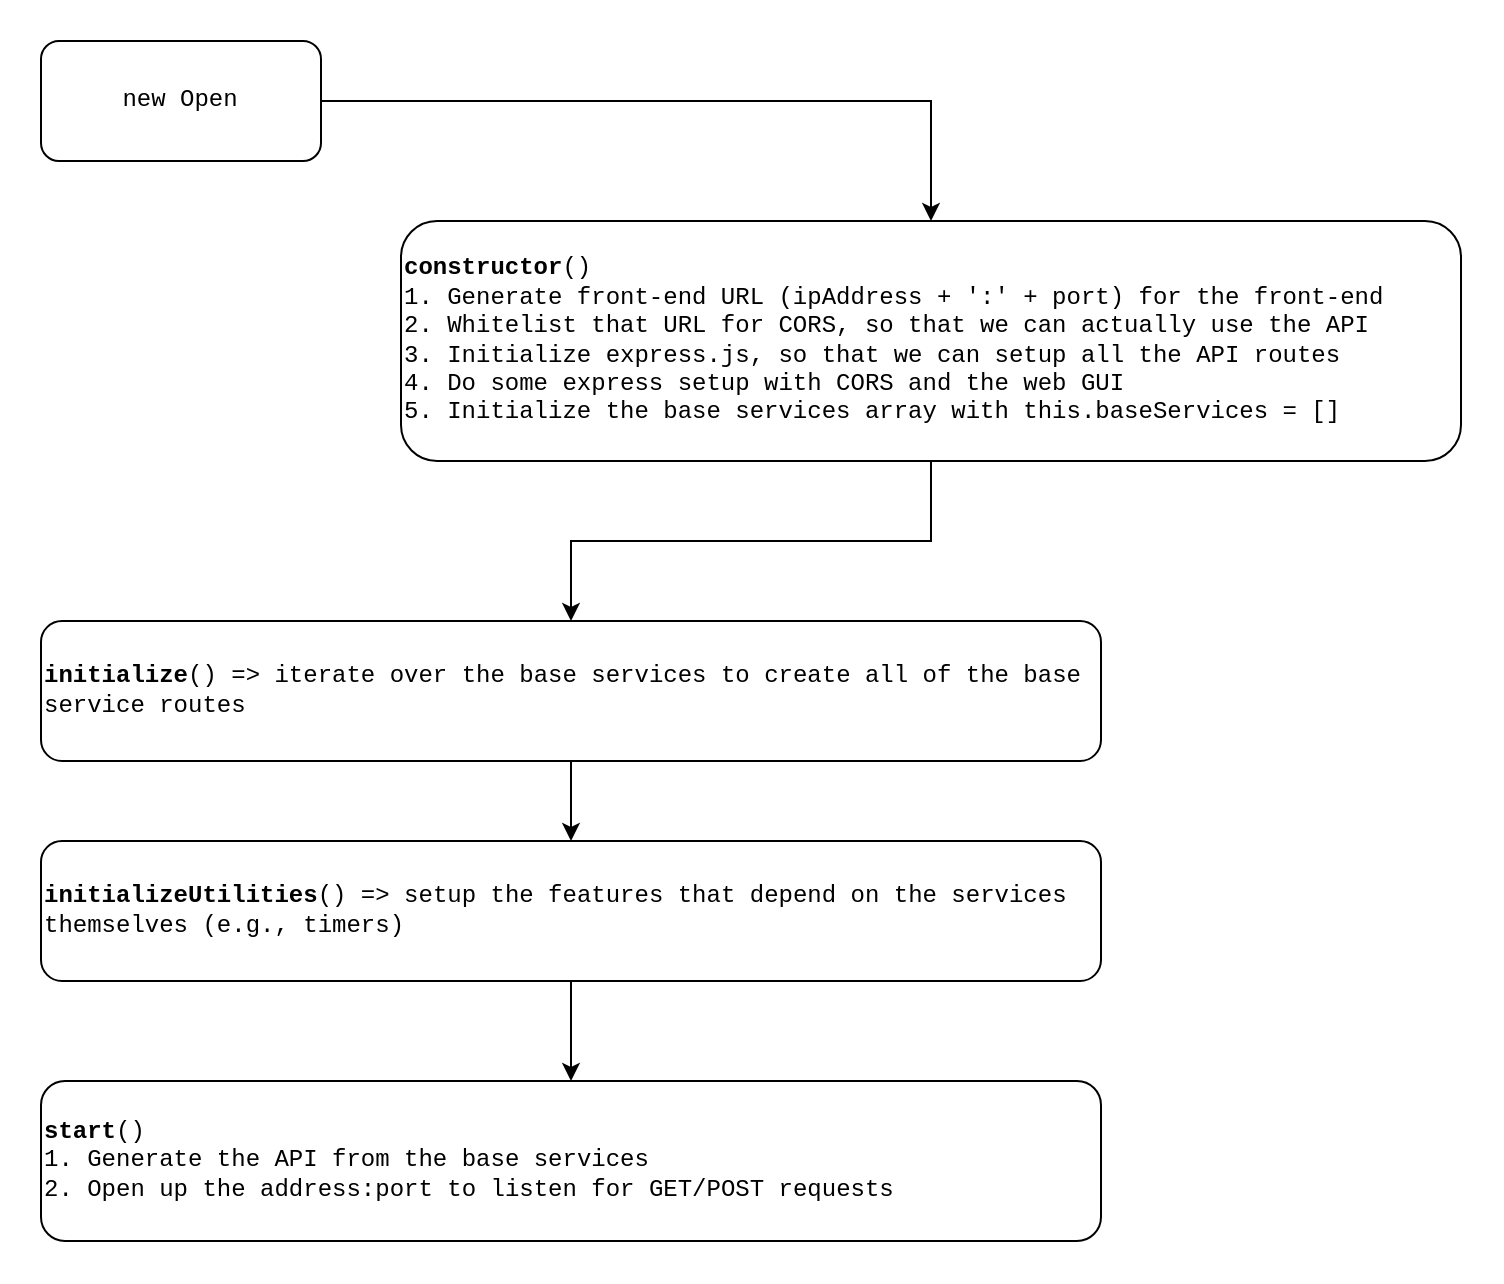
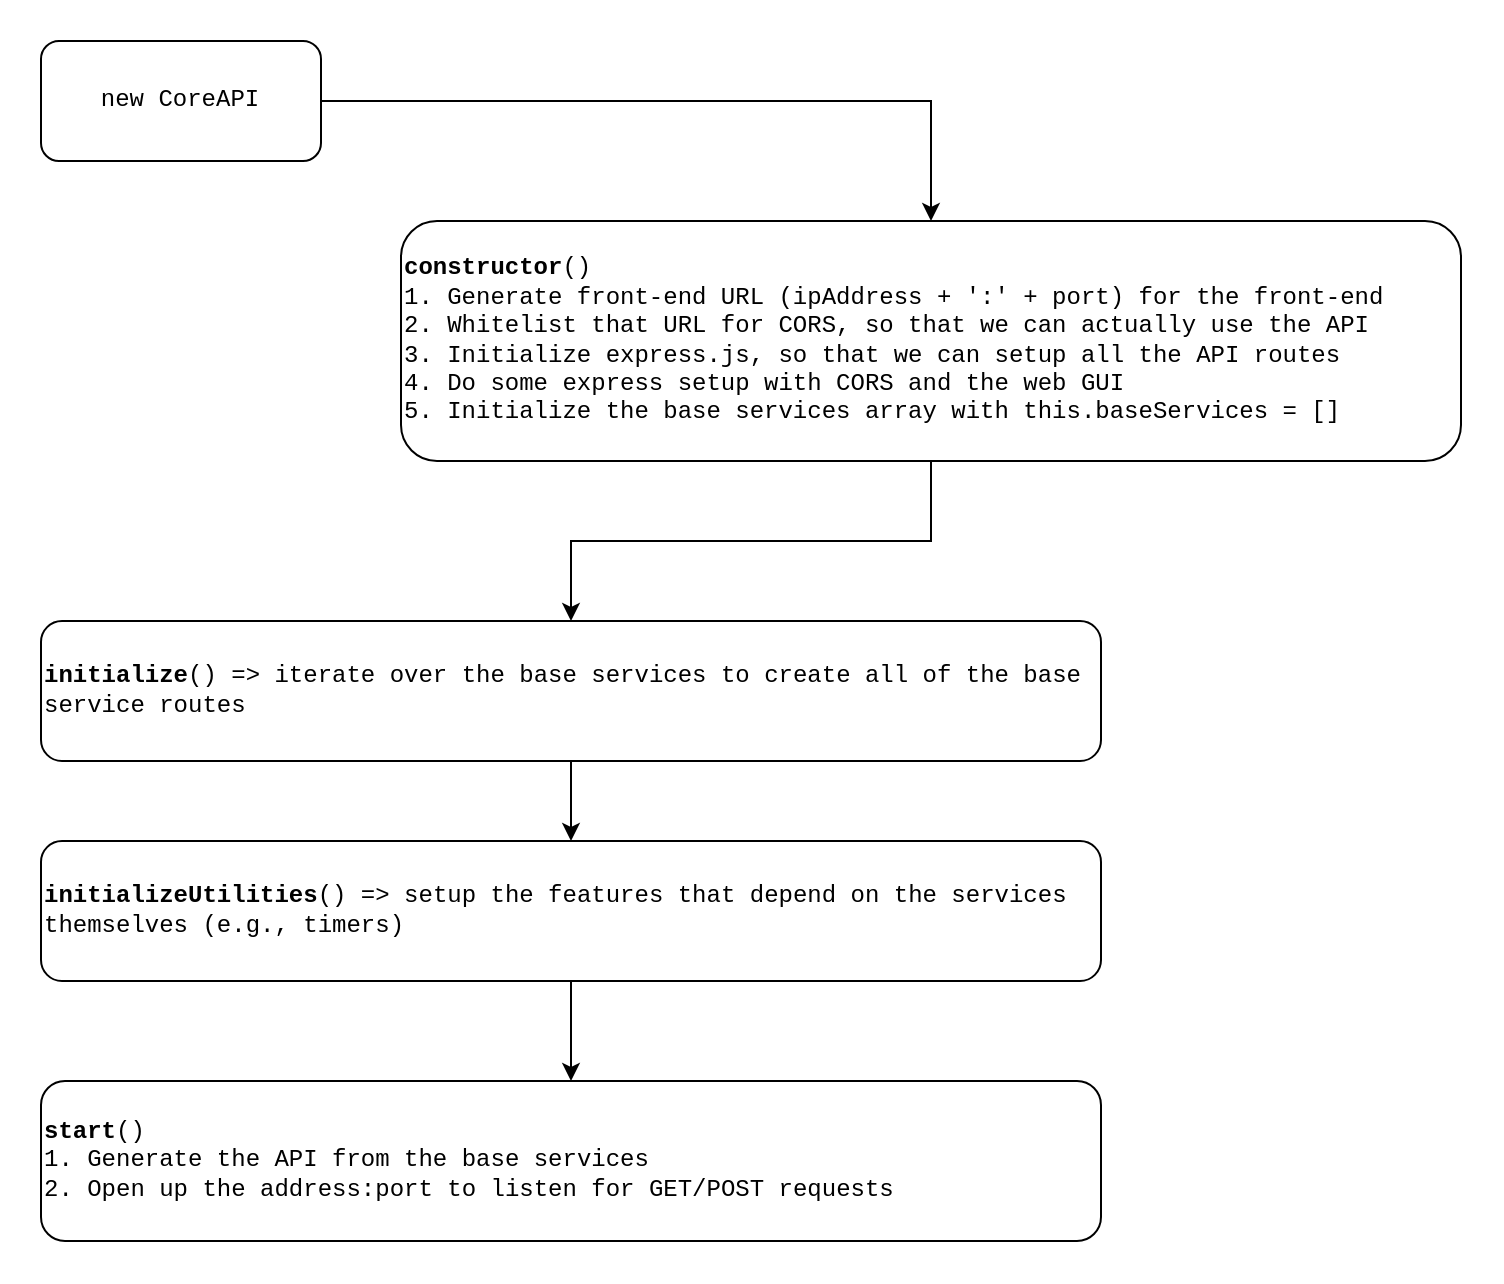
(181, 101) -> (181, 101)
